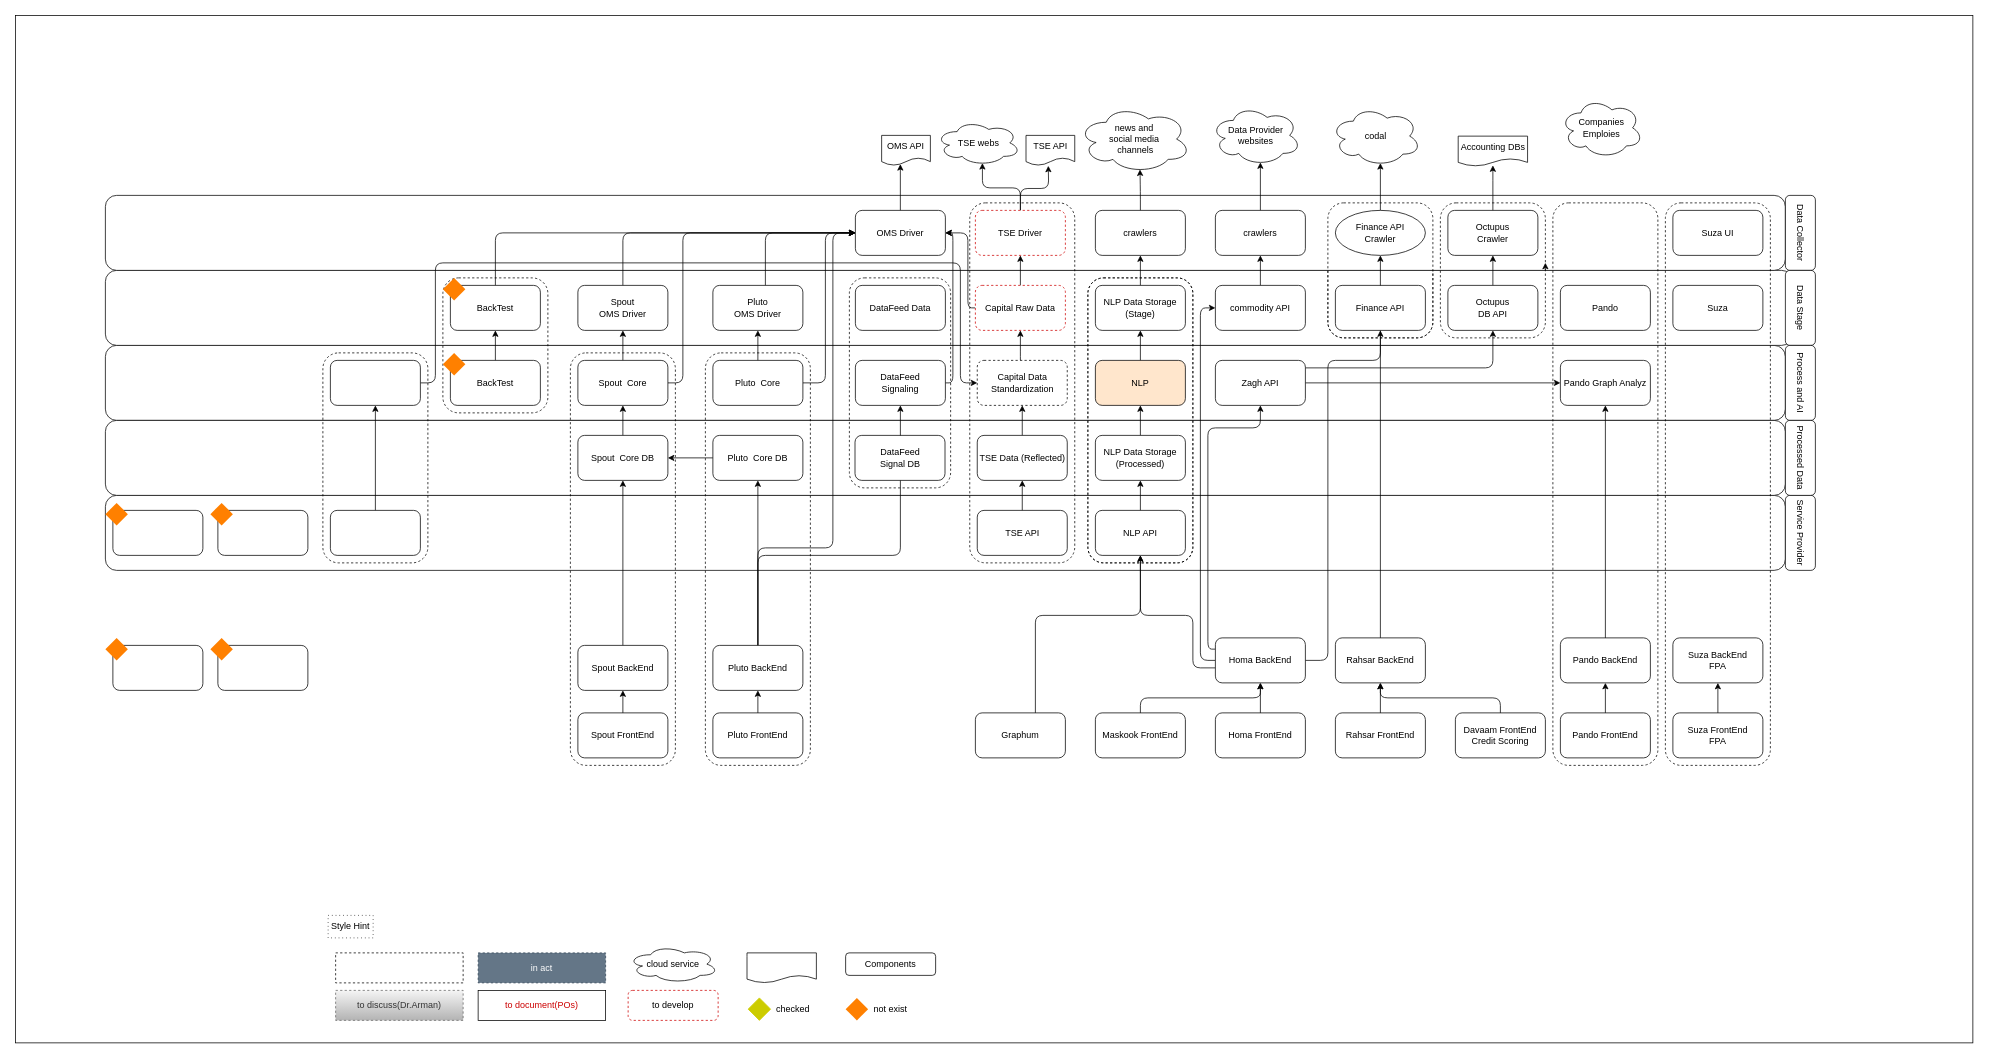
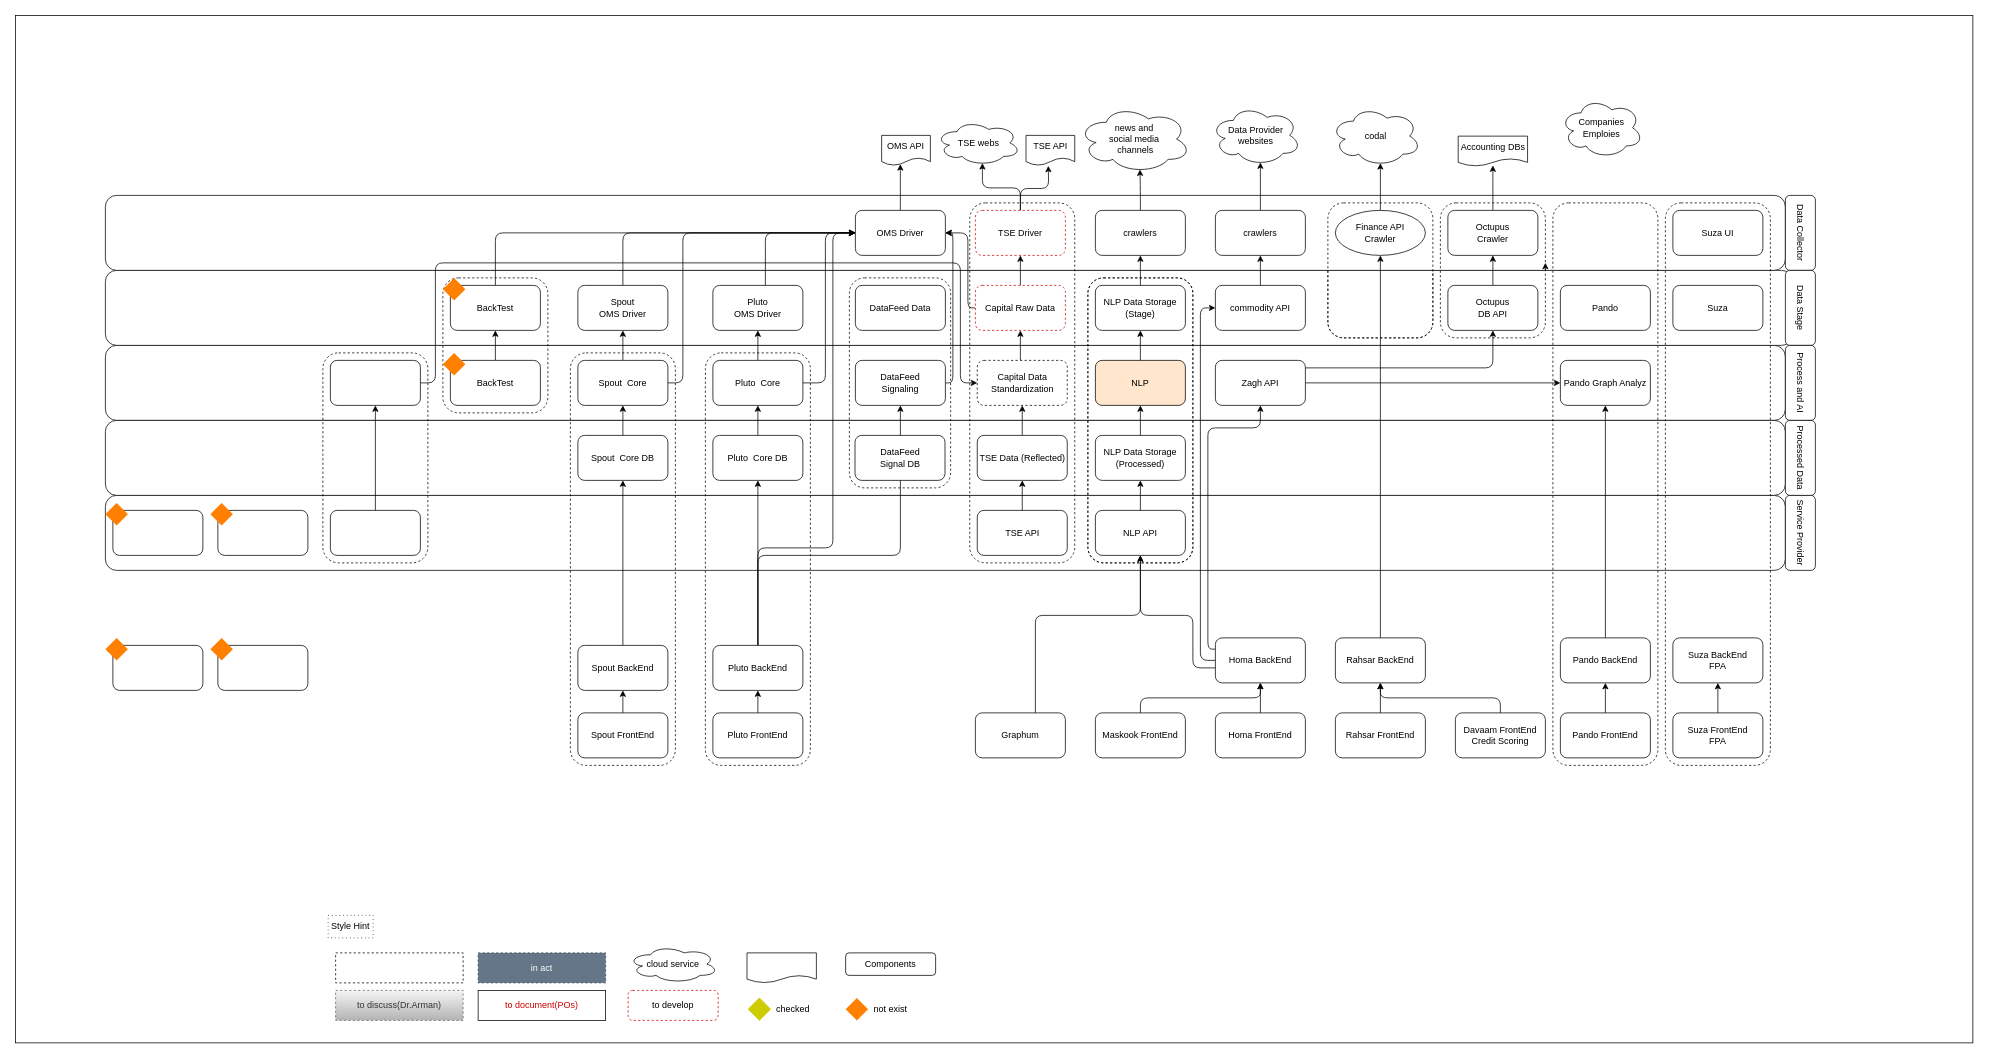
(1380, 308) -> none
(674, 458) -> (758, 412)
(1328, 497) -> none
